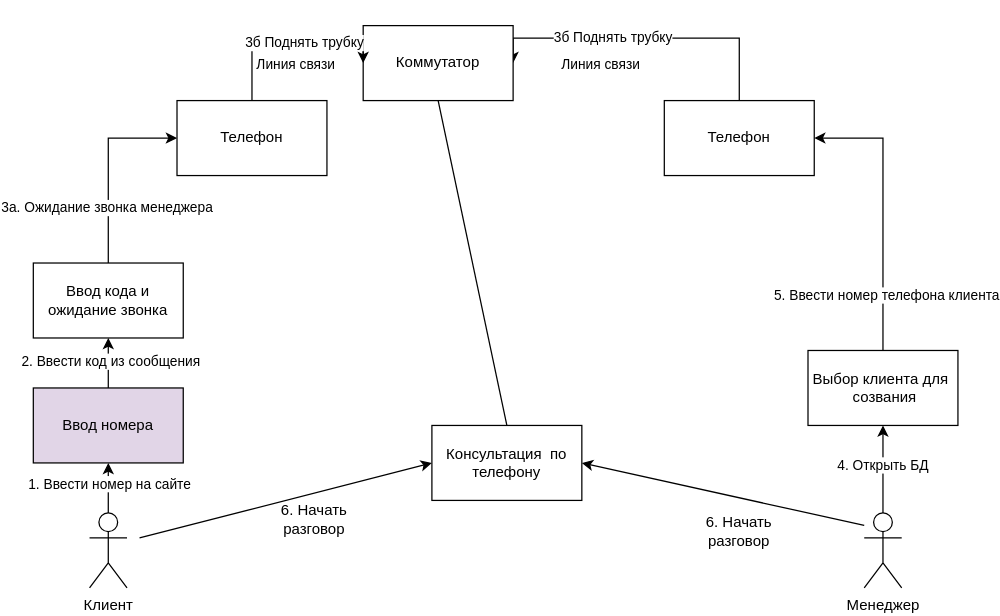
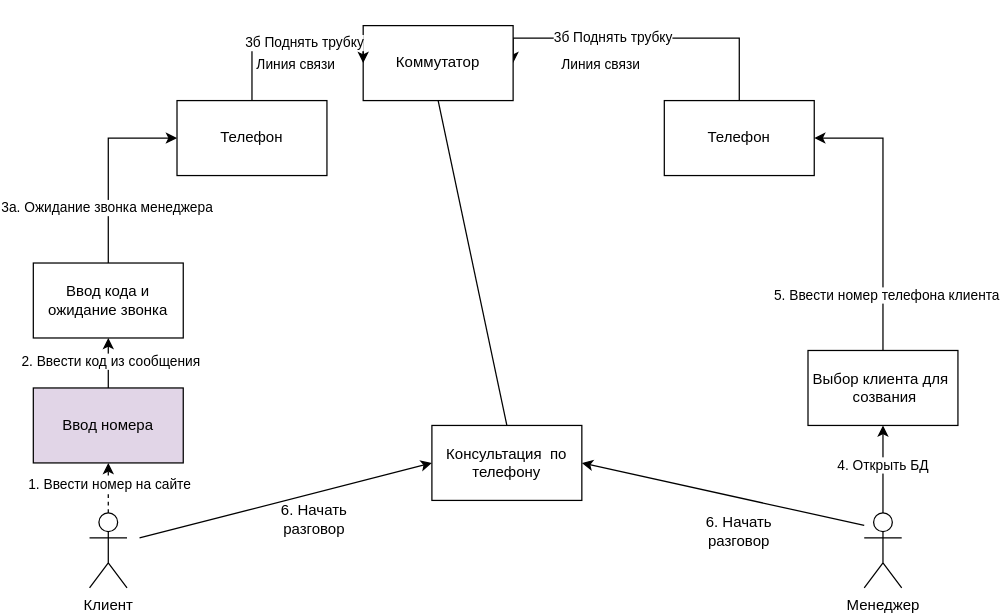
(108, 500) -> (108, 500)
